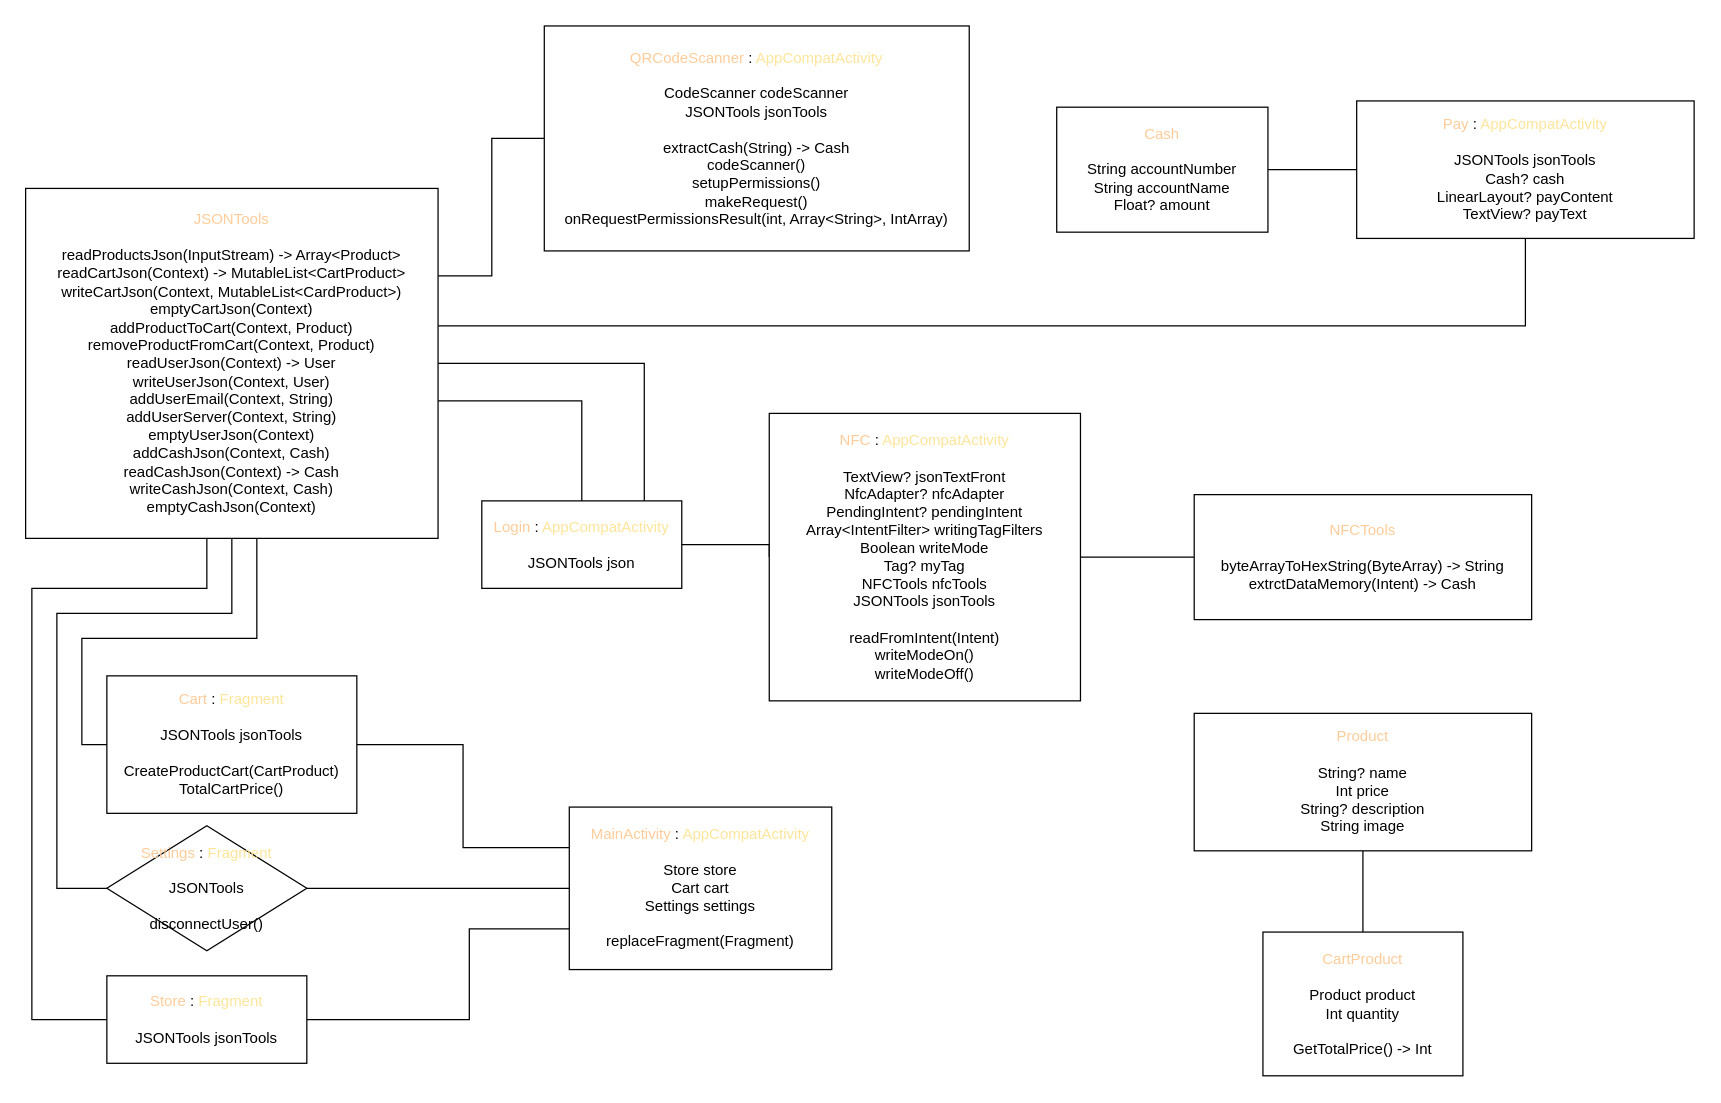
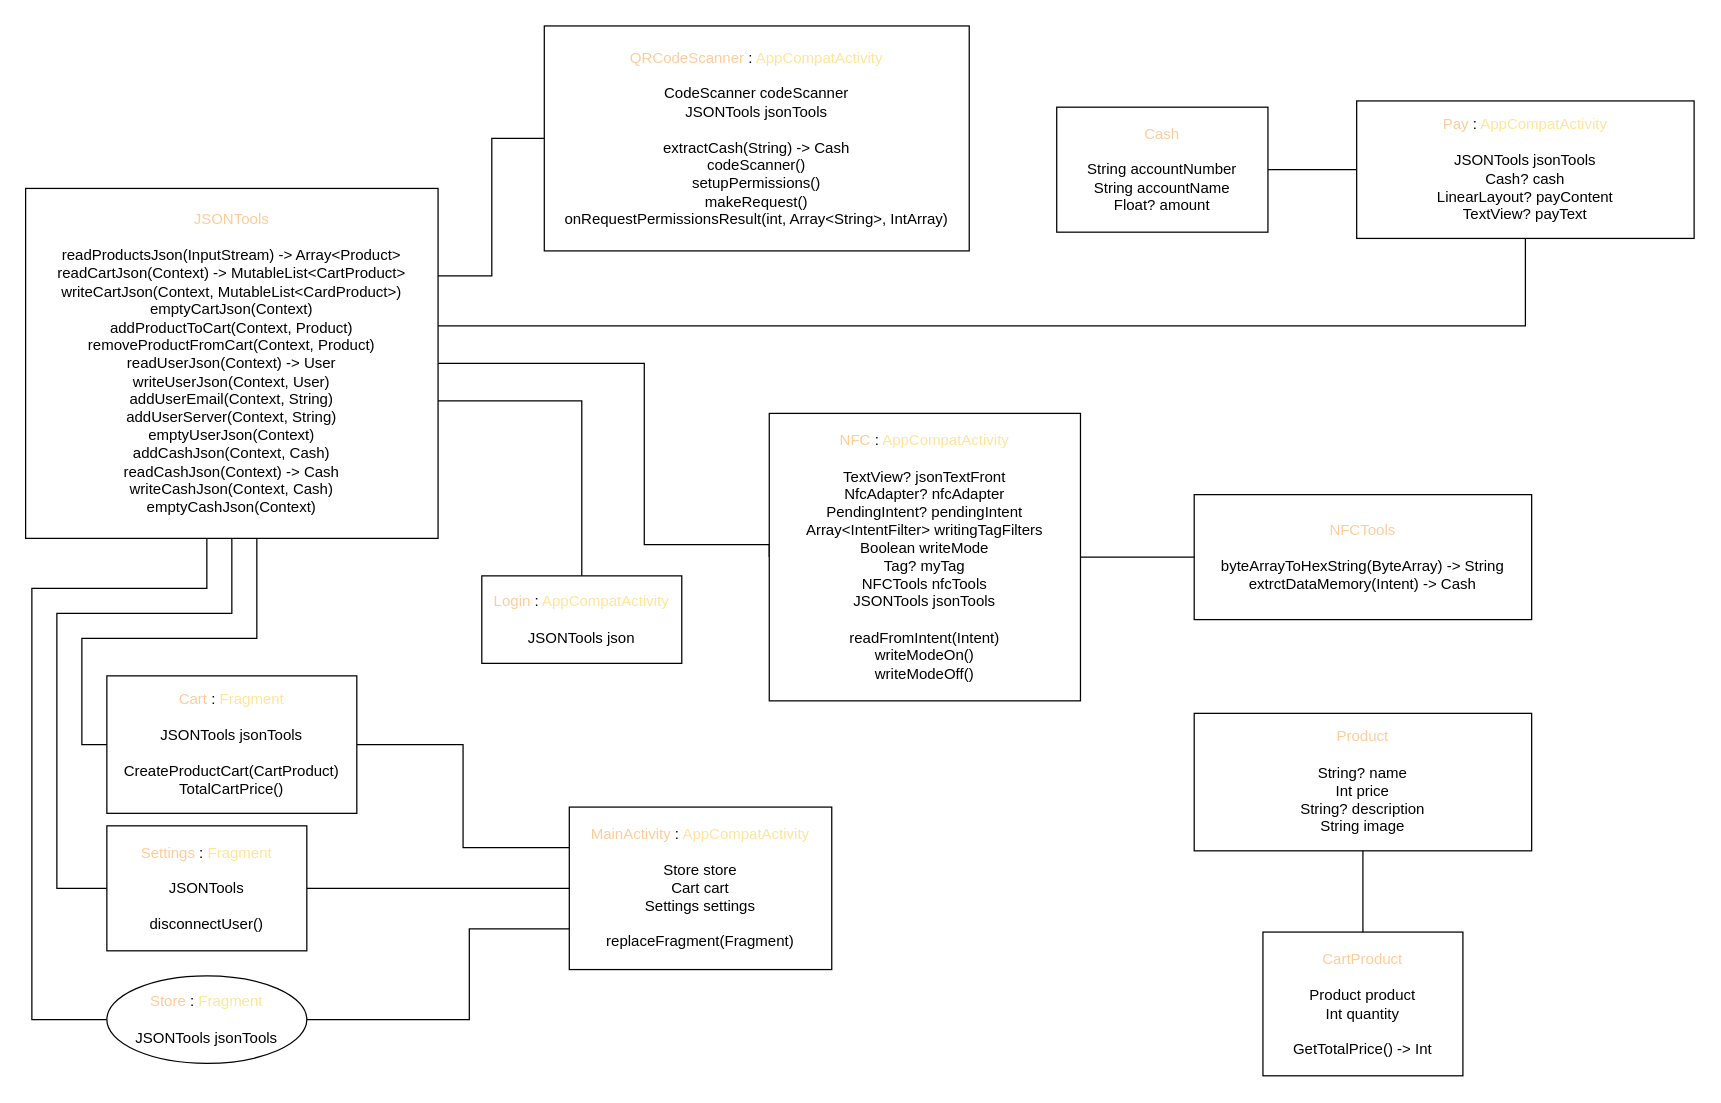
(582, 544) -> (582, 619)
(207, 888) -> (207, 888)
(207, 1019) -> (207, 1019)
